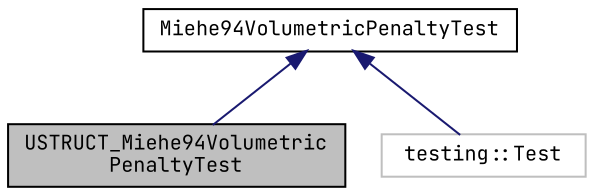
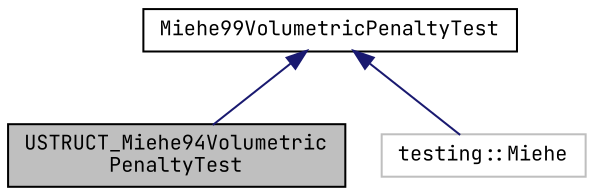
(330, 30) -> (330, 30)
(484, 155) -> (484, 155)
